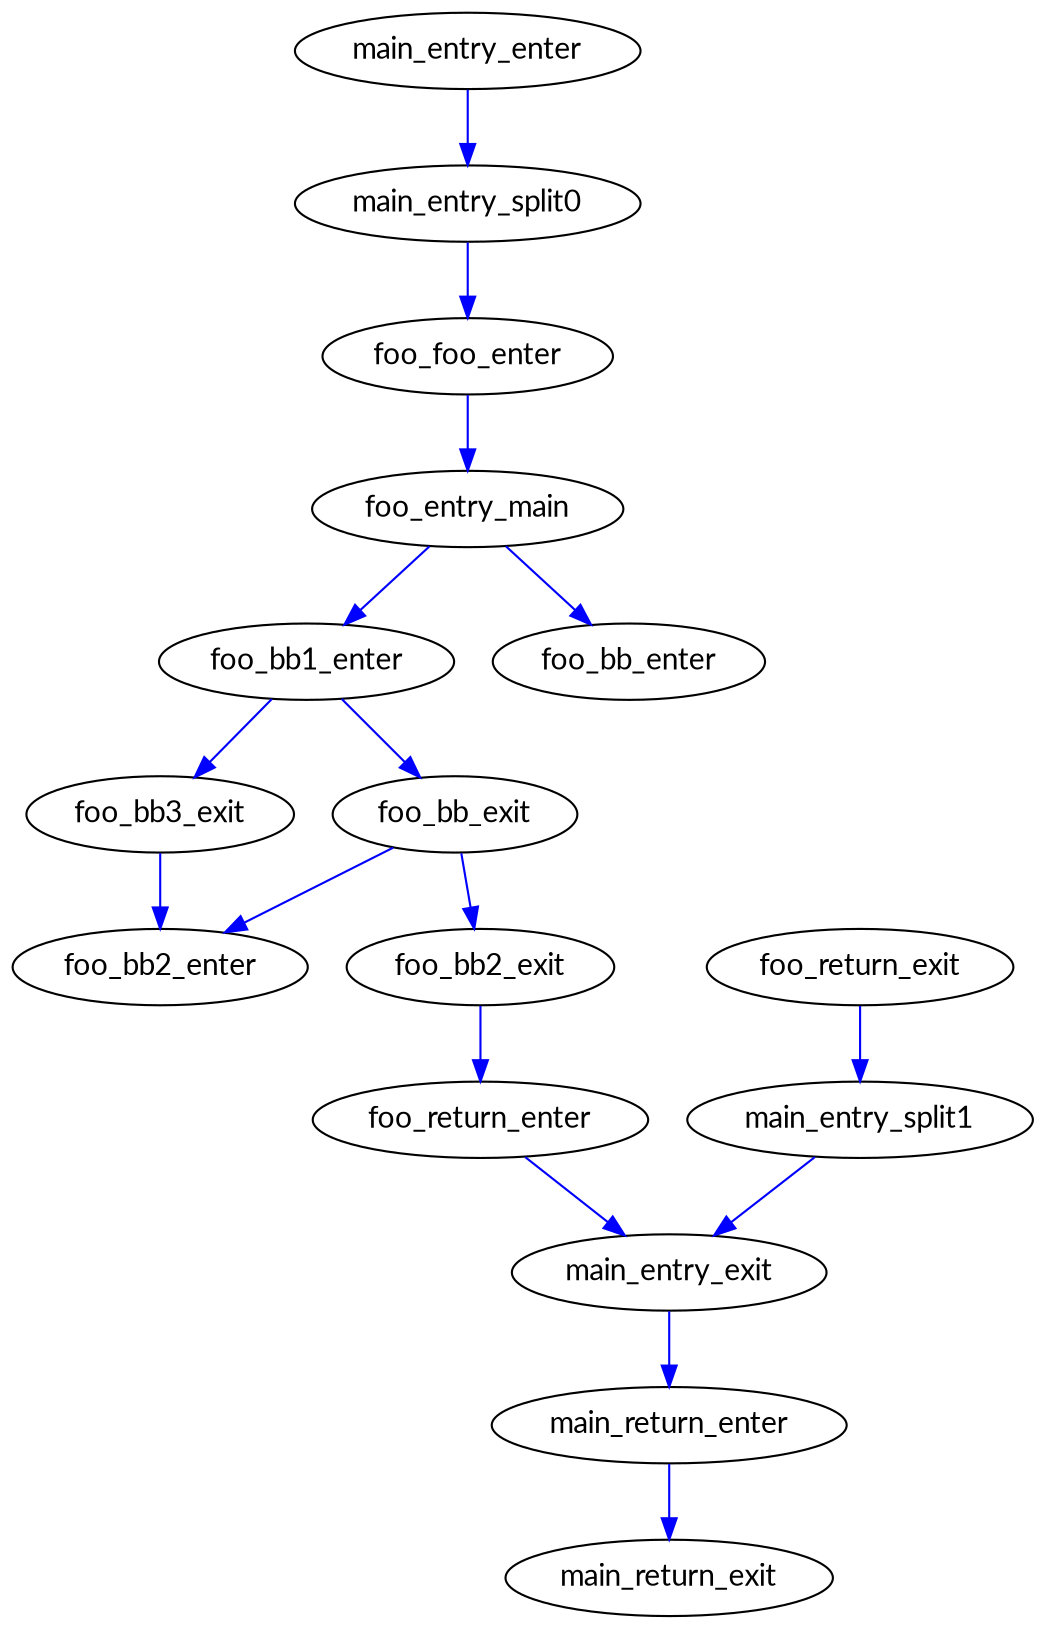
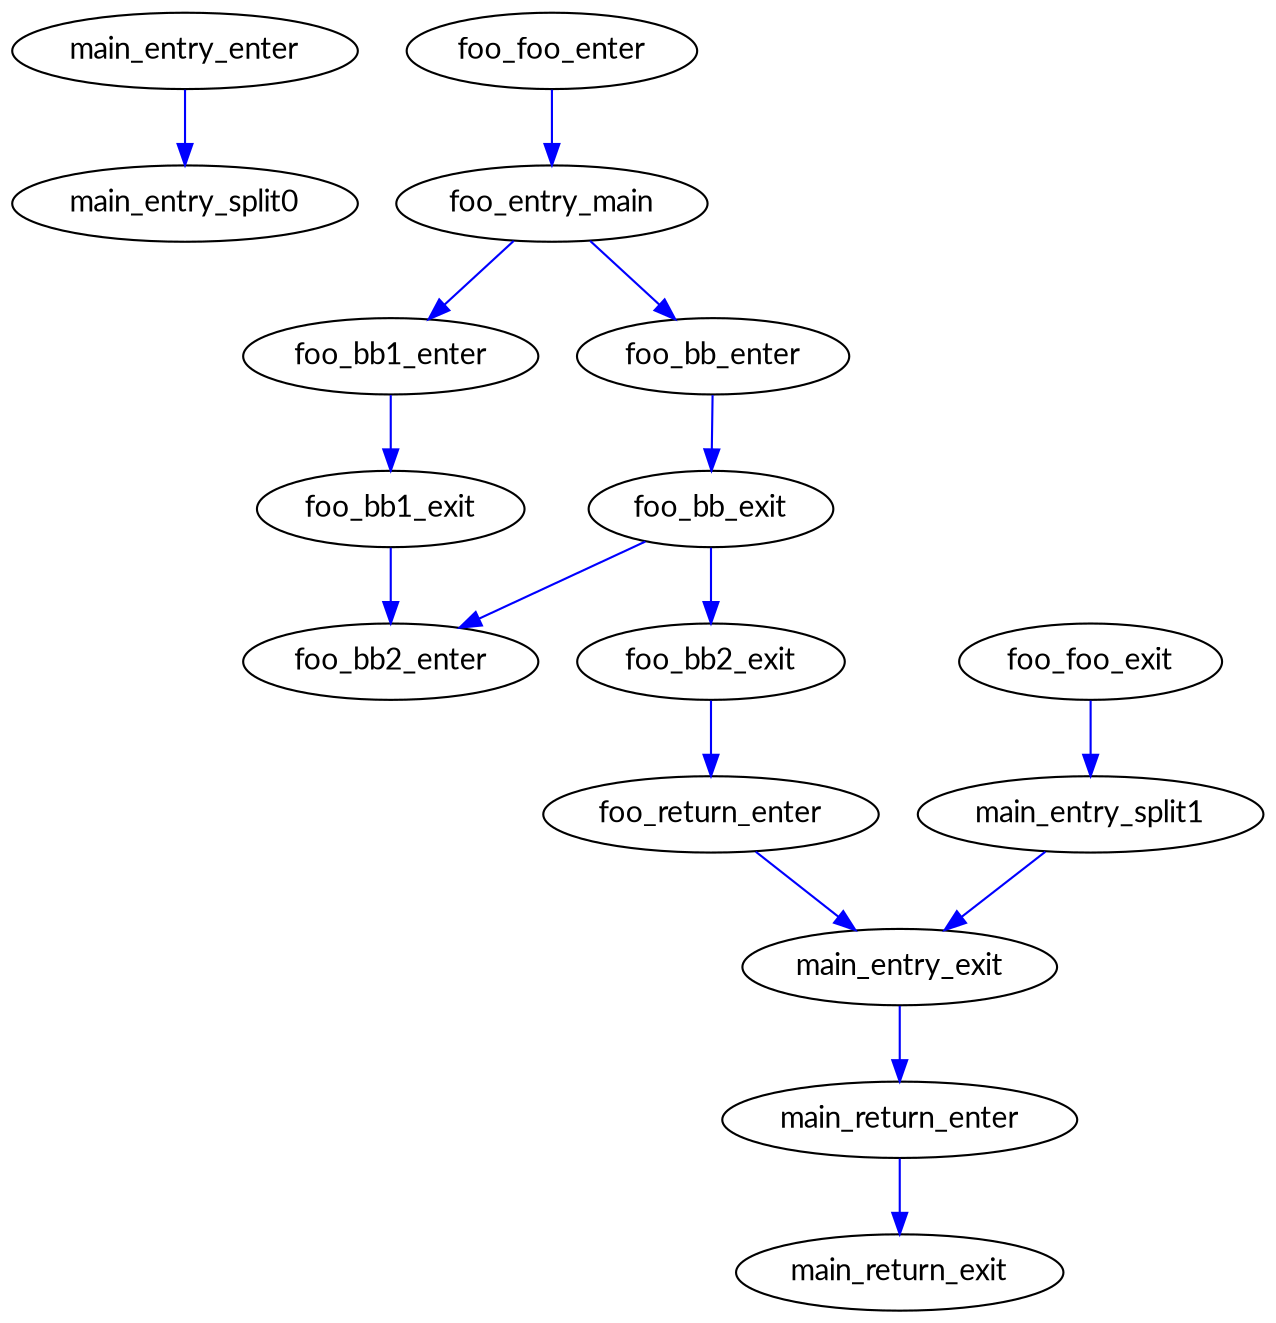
(468, 270) -> none
(373, 731) -> (712, 422)
(160, 814) -> (391, 509)
(860, 967) -> (1091, 662)
